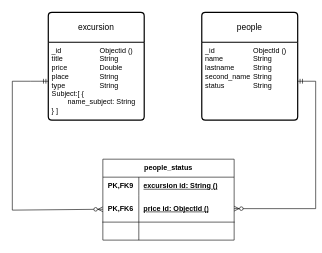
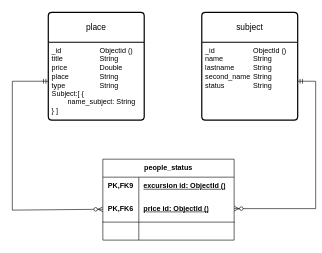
(96, 27) -> (96, 27)
(250, 27) -> (250, 27)
(184, 186) -> (188, 186)
